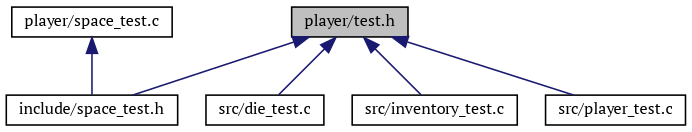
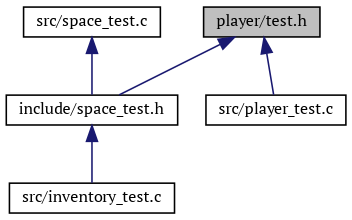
(92, 22) -> (92, 22)
(398, 72) -> (92, 162)
(265, 110) -> none
